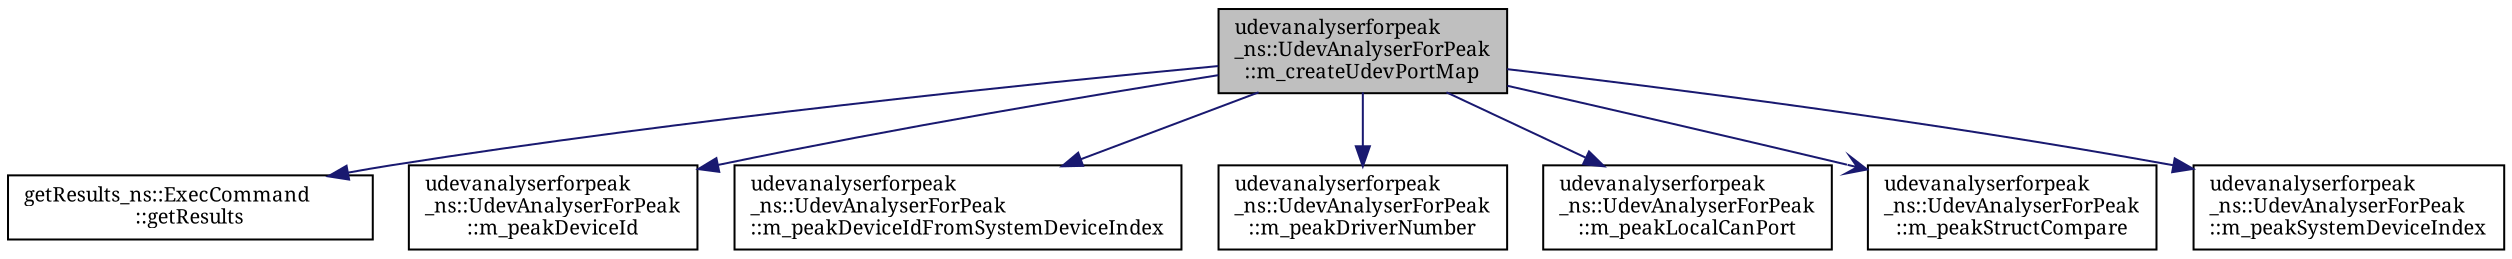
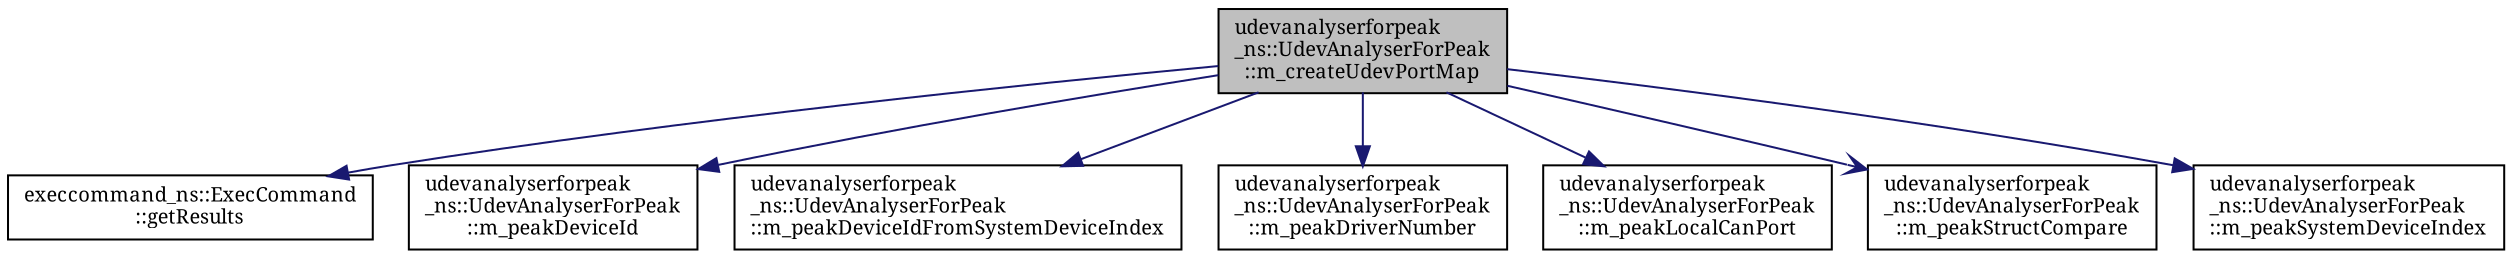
(190, 207) -> (190, 207)
